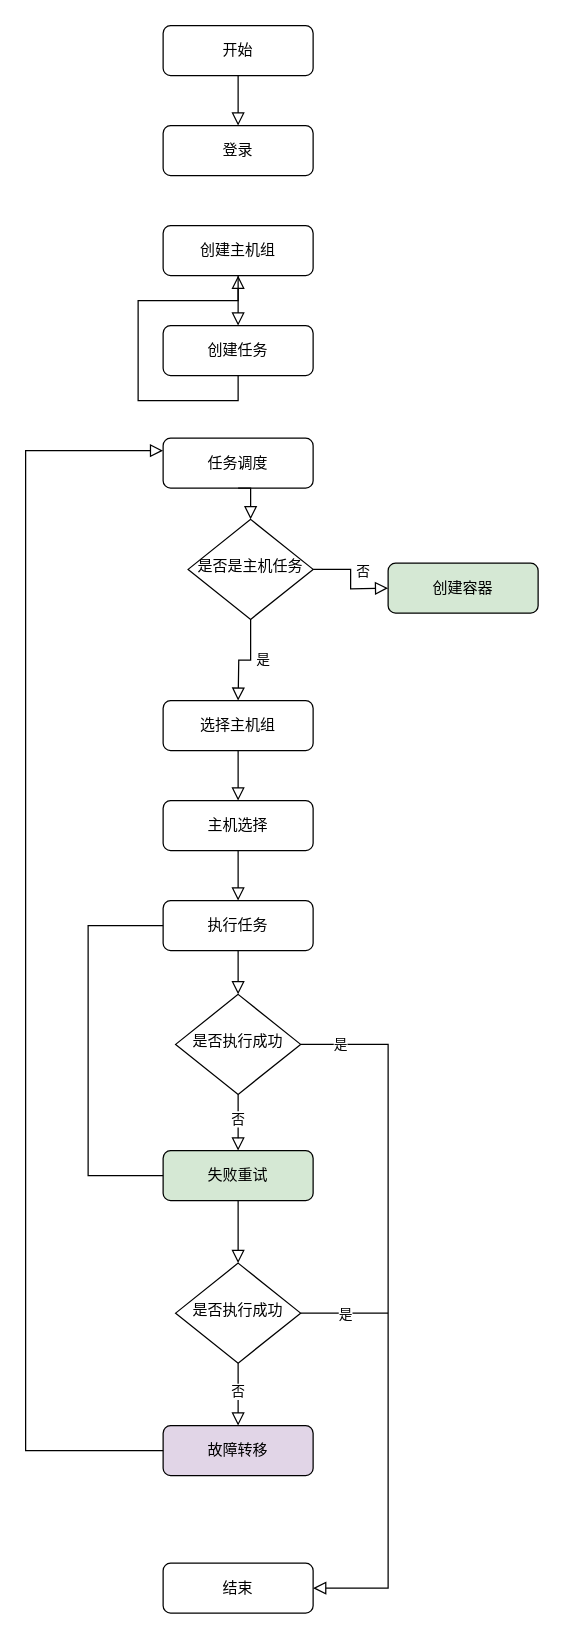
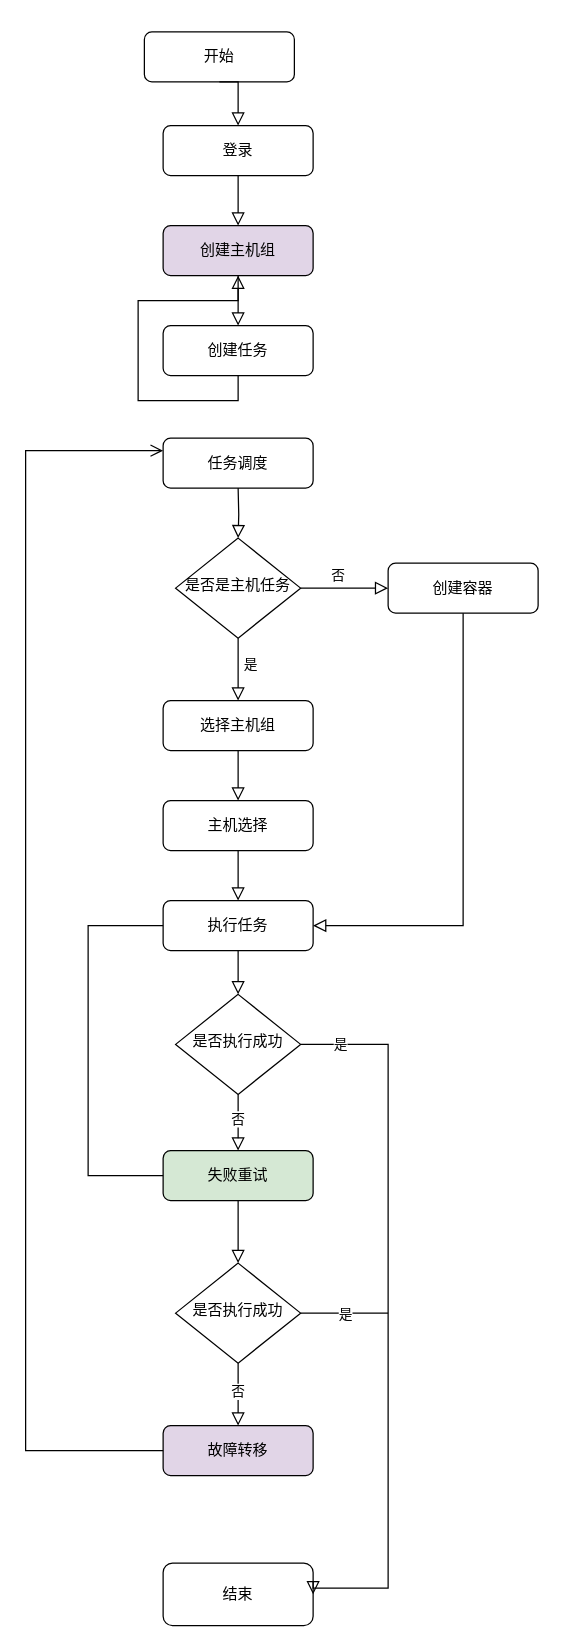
(238, 51) -> (219, 57)
none -> (238, 194)
(238, 251) -> (238, 251)
(149, 451) -> (154, 451)
(251, 569) -> (238, 588)
(463, 588) -> (463, 588)
none -> (463, 837)
(238, 1588) -> (238, 1594)
